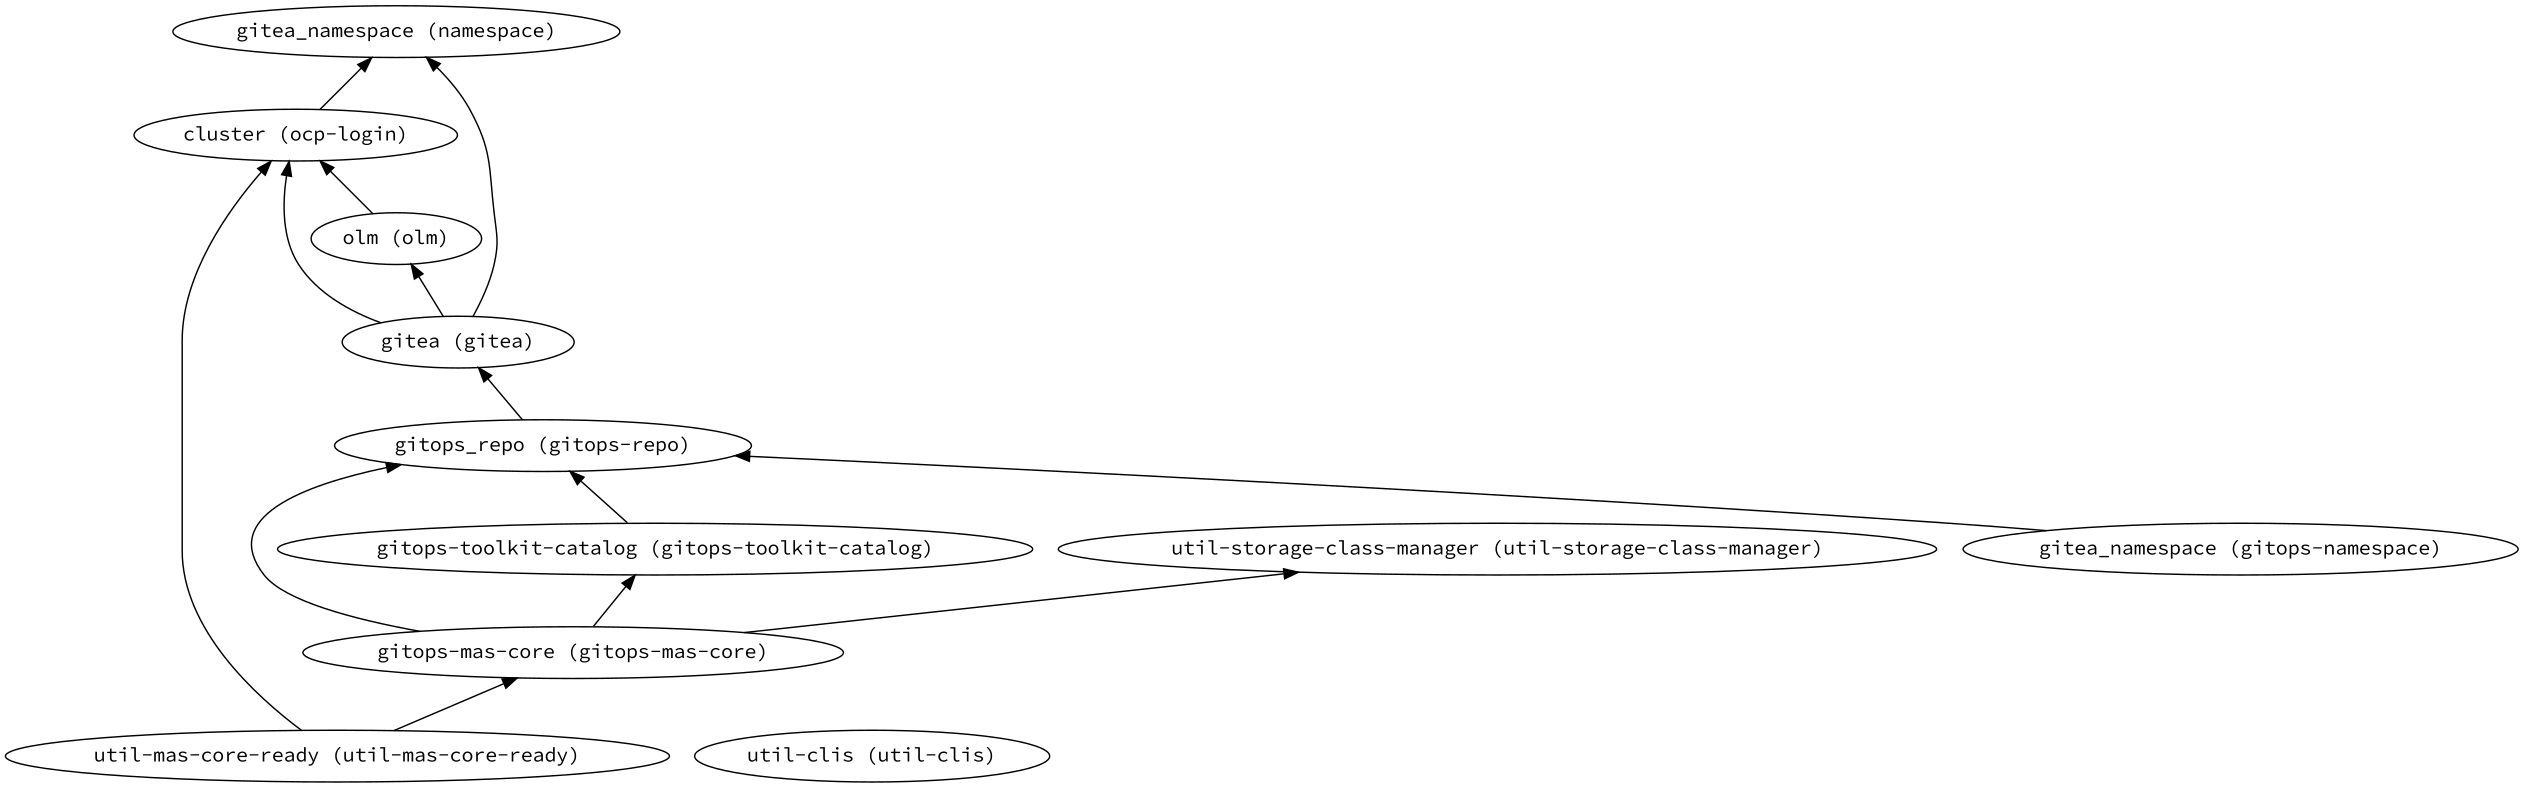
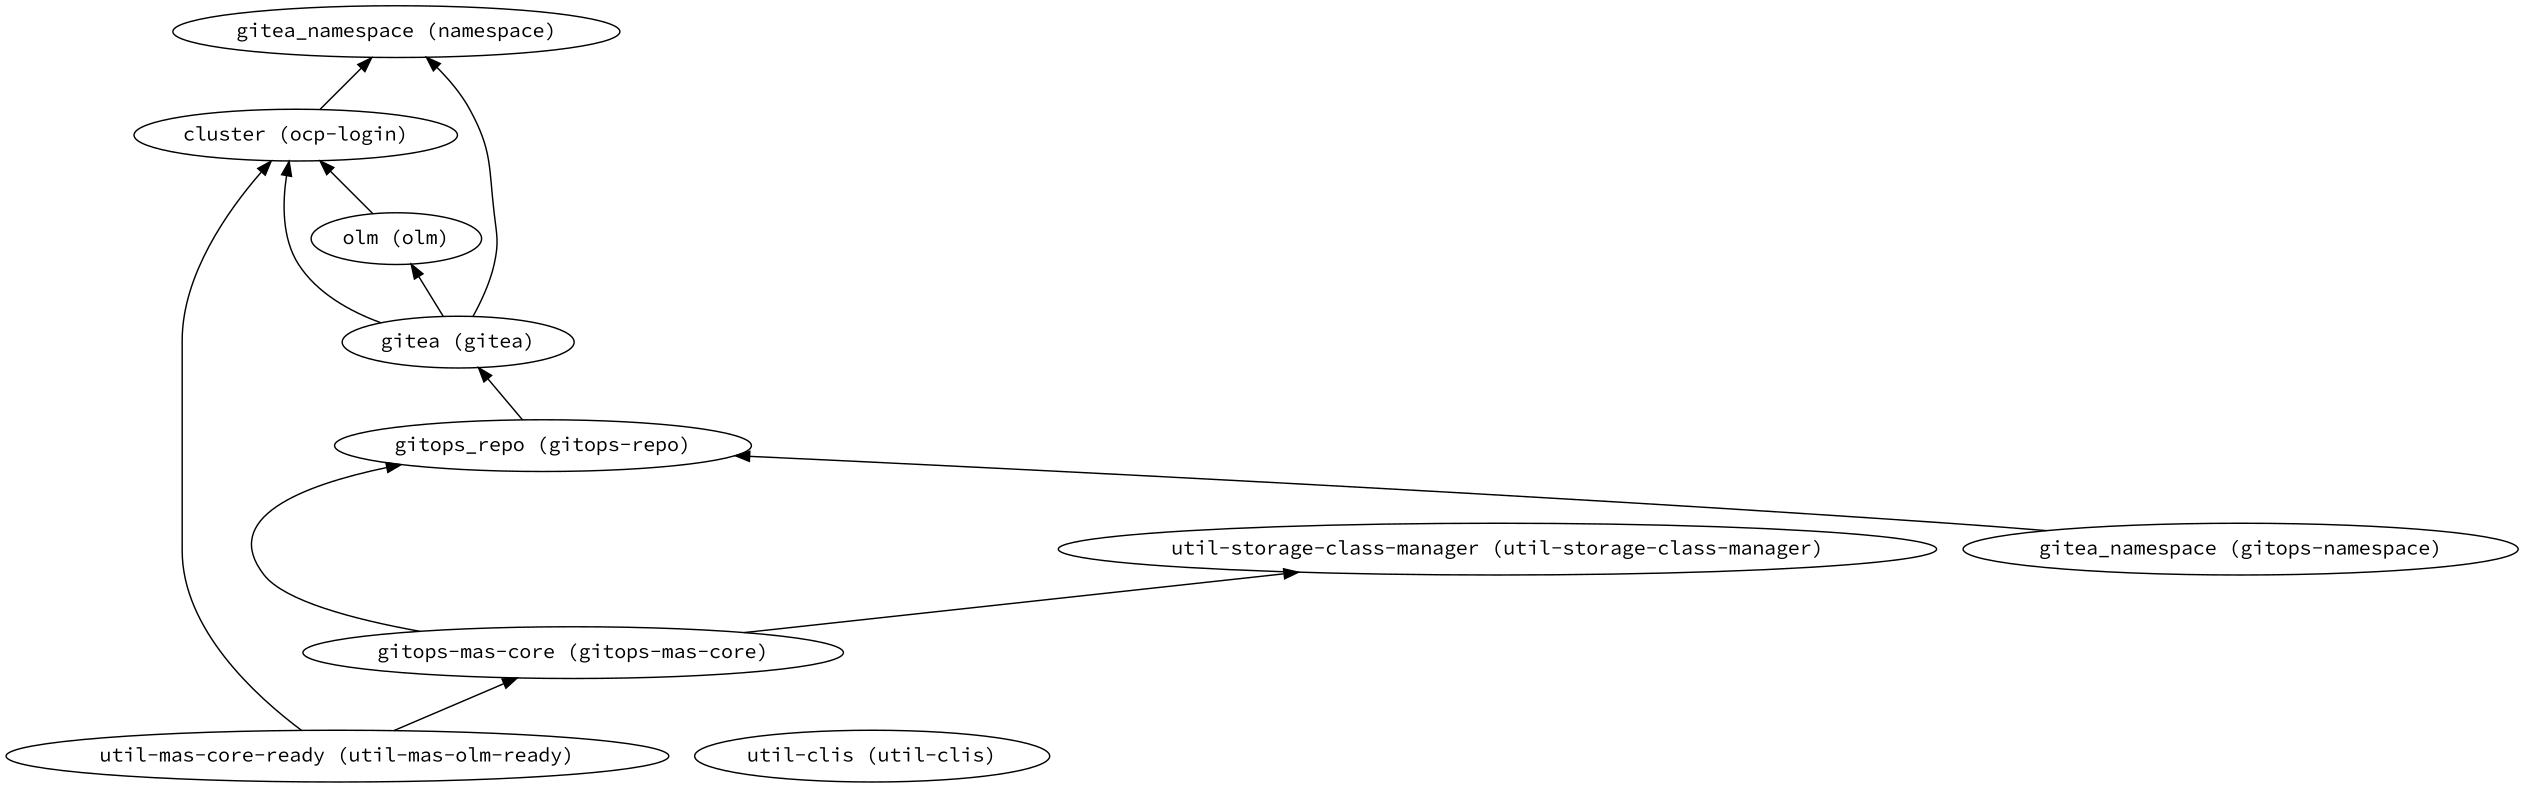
(655, 549) -> none
(337, 756) -> (337, 756)
